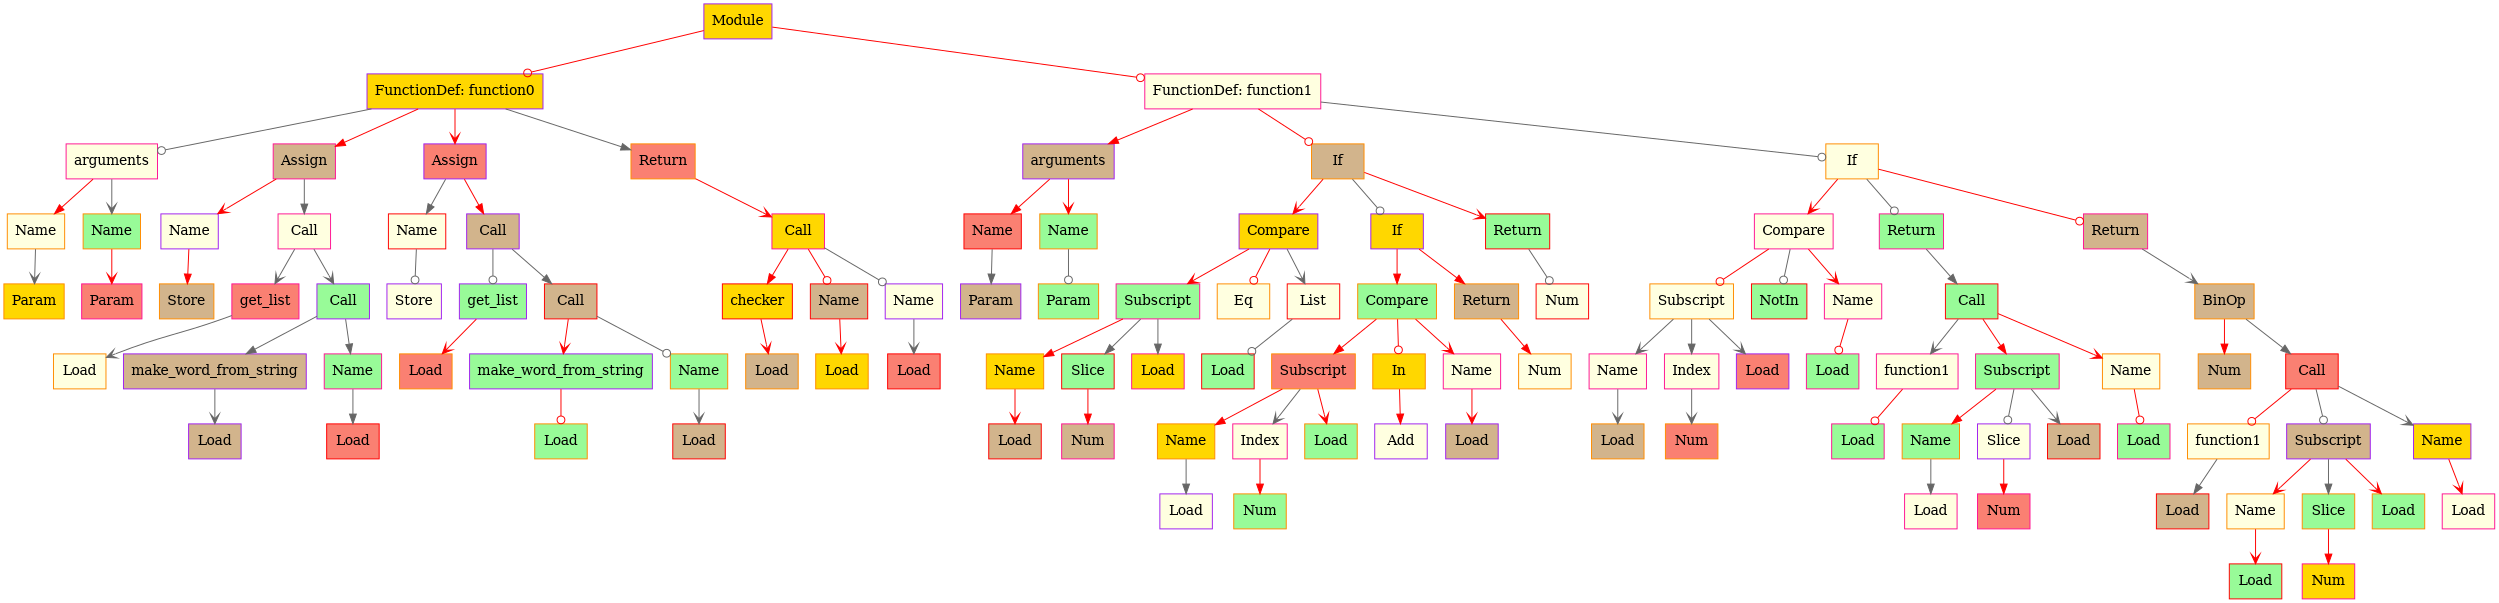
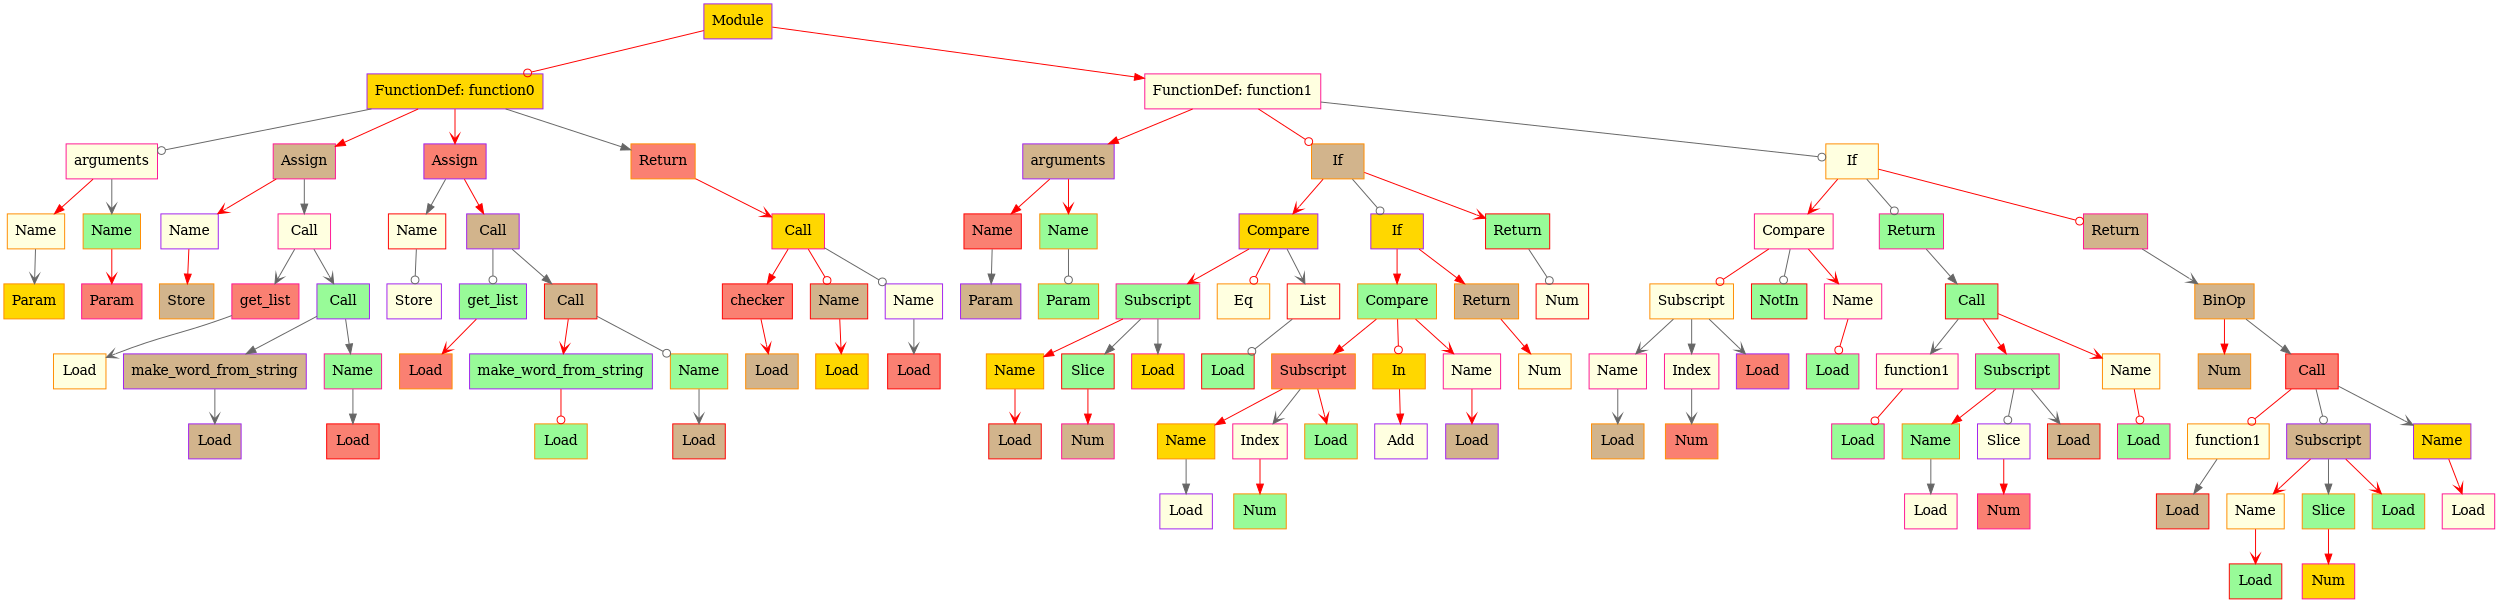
(954, 52) -> (954, 52)
(757, 301) -> (757, 301)
